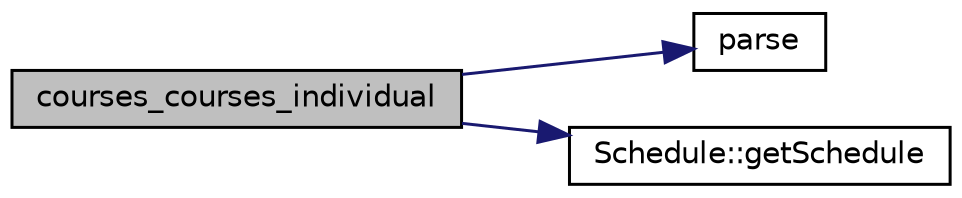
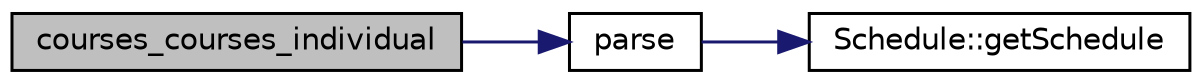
(500, 128) -> (740, 42)
